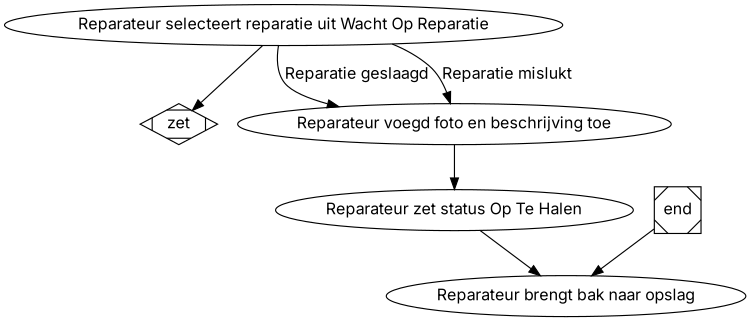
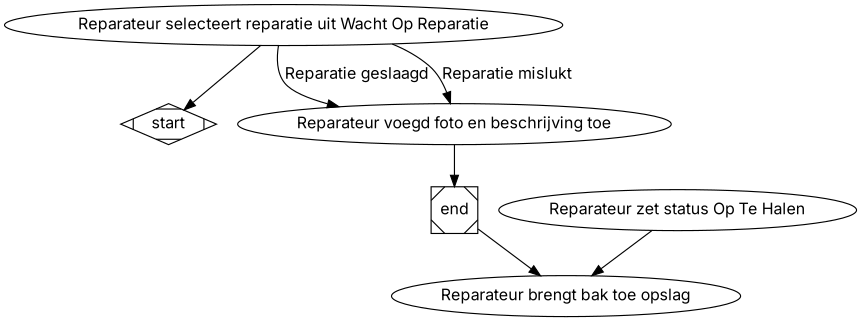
(179, 124) -> (169, 124)
(454, 161) -> (454, 160)
(566, 296) -> (566, 296)
